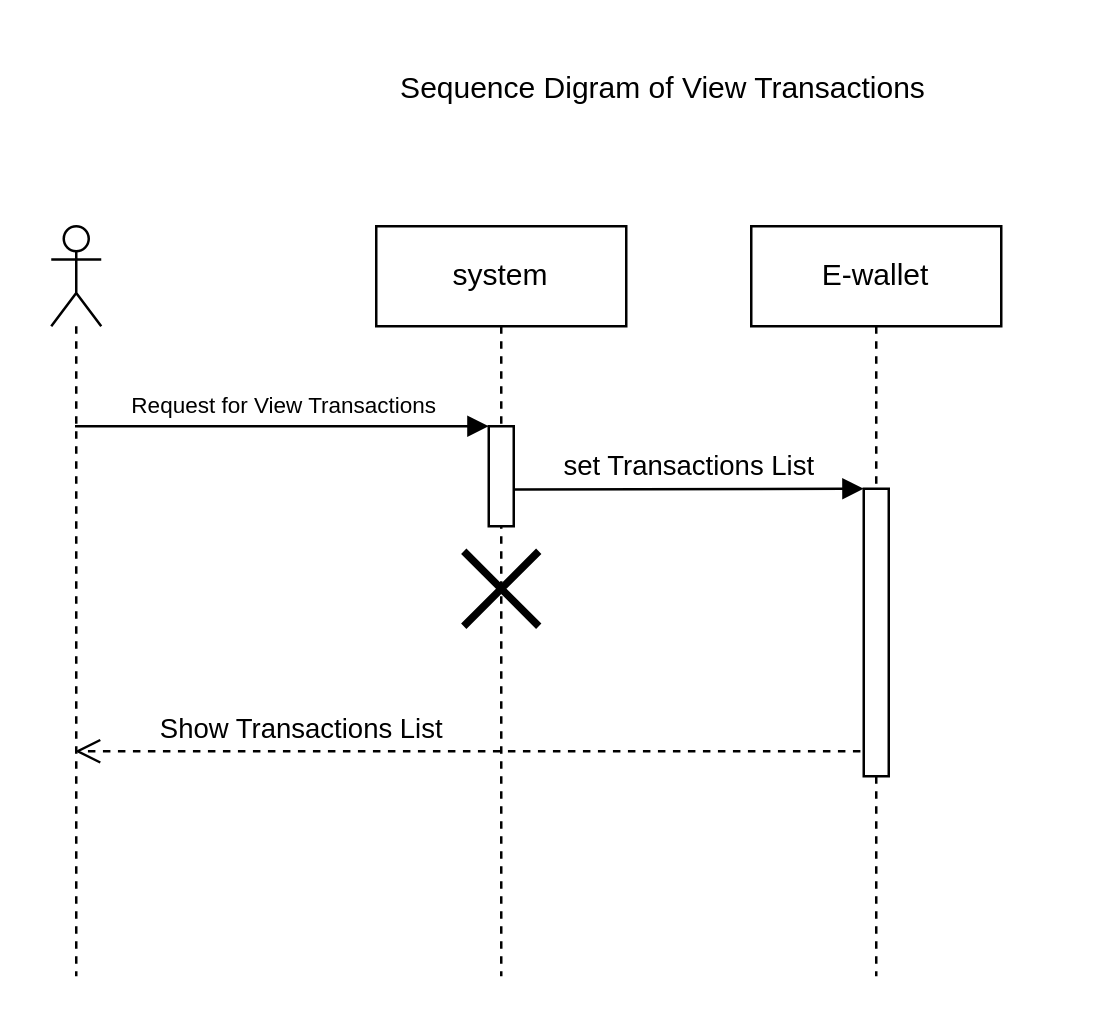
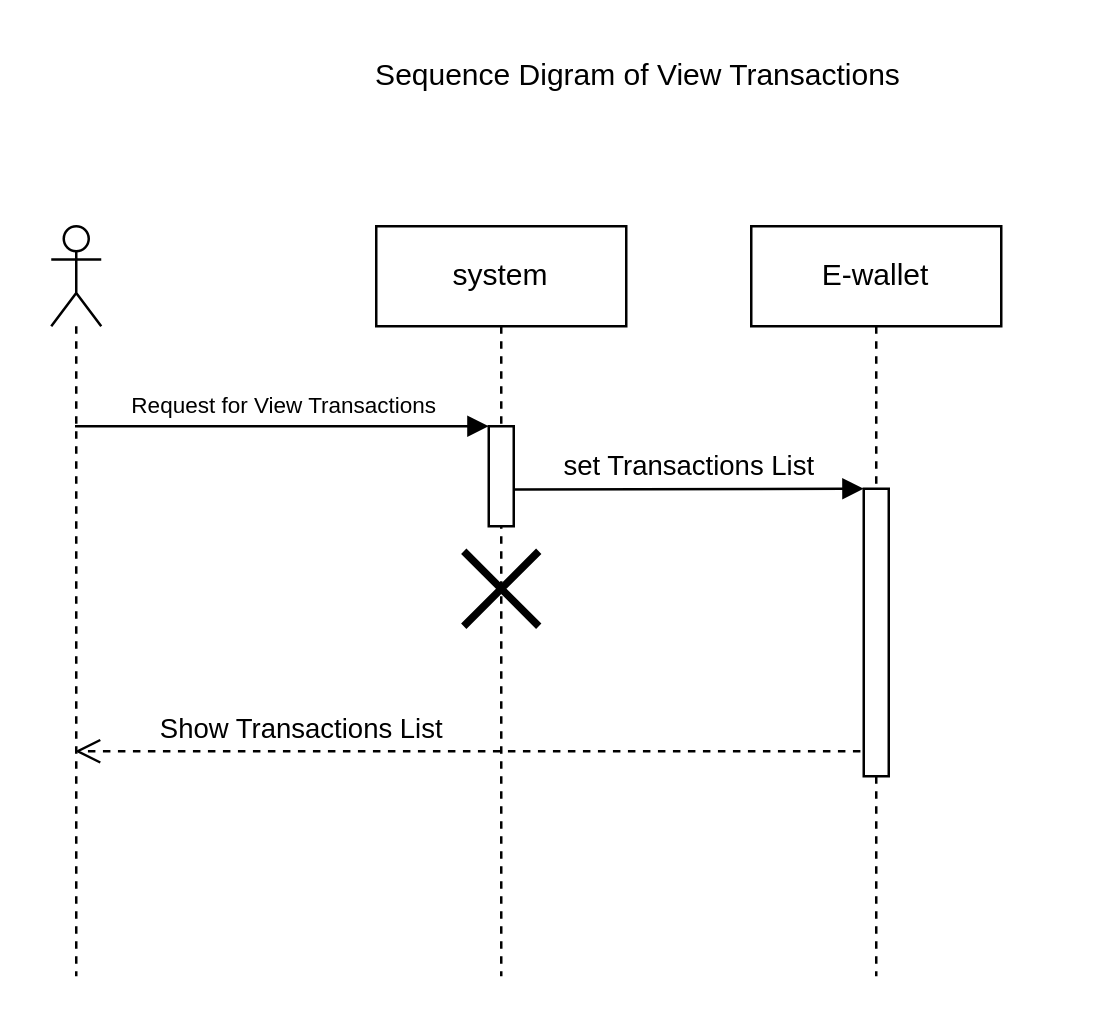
(664, 89) -> (639, 76)
